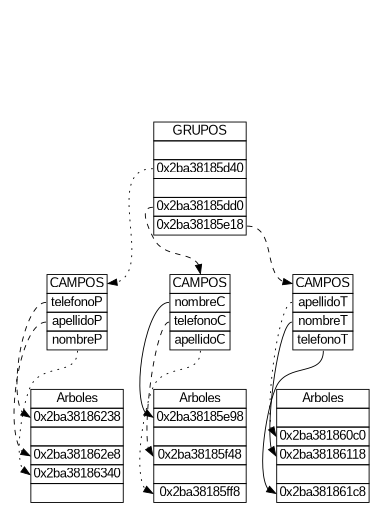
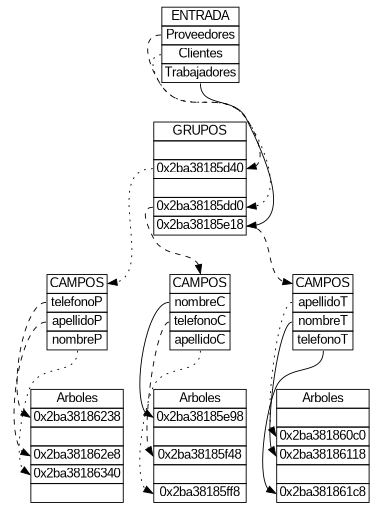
none -> (200, 45)
